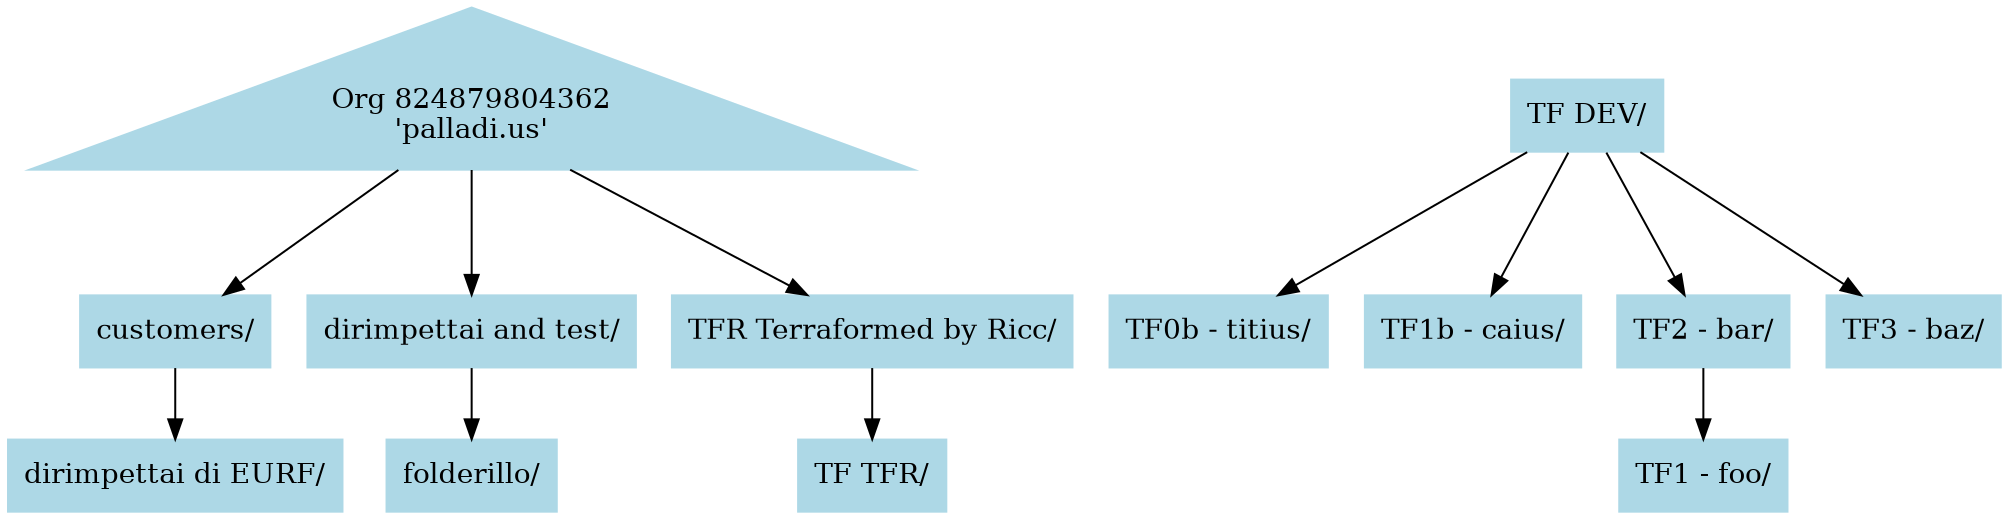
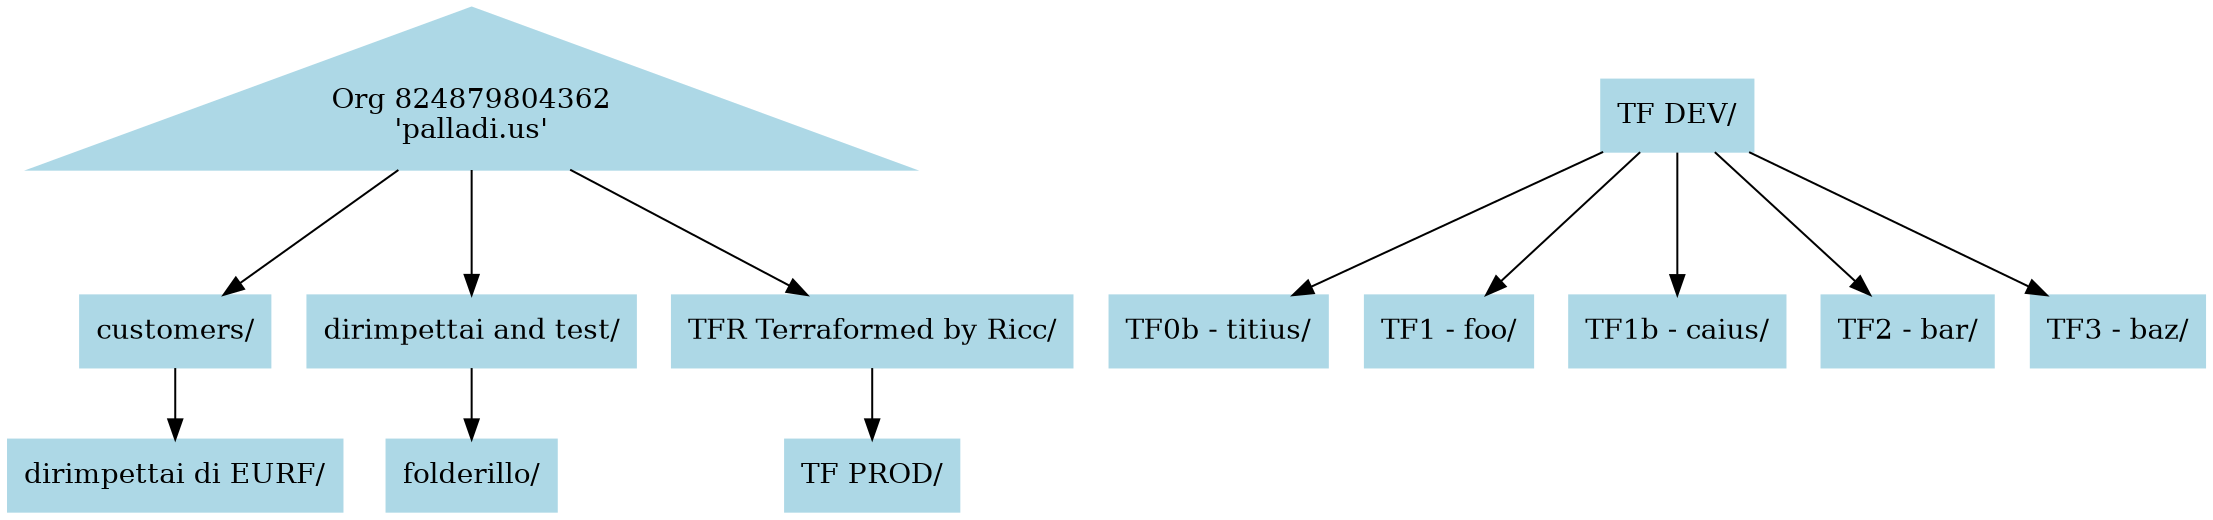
(1703, 394) -> (1571, 217)
(872, 476) -> (872, 476)
